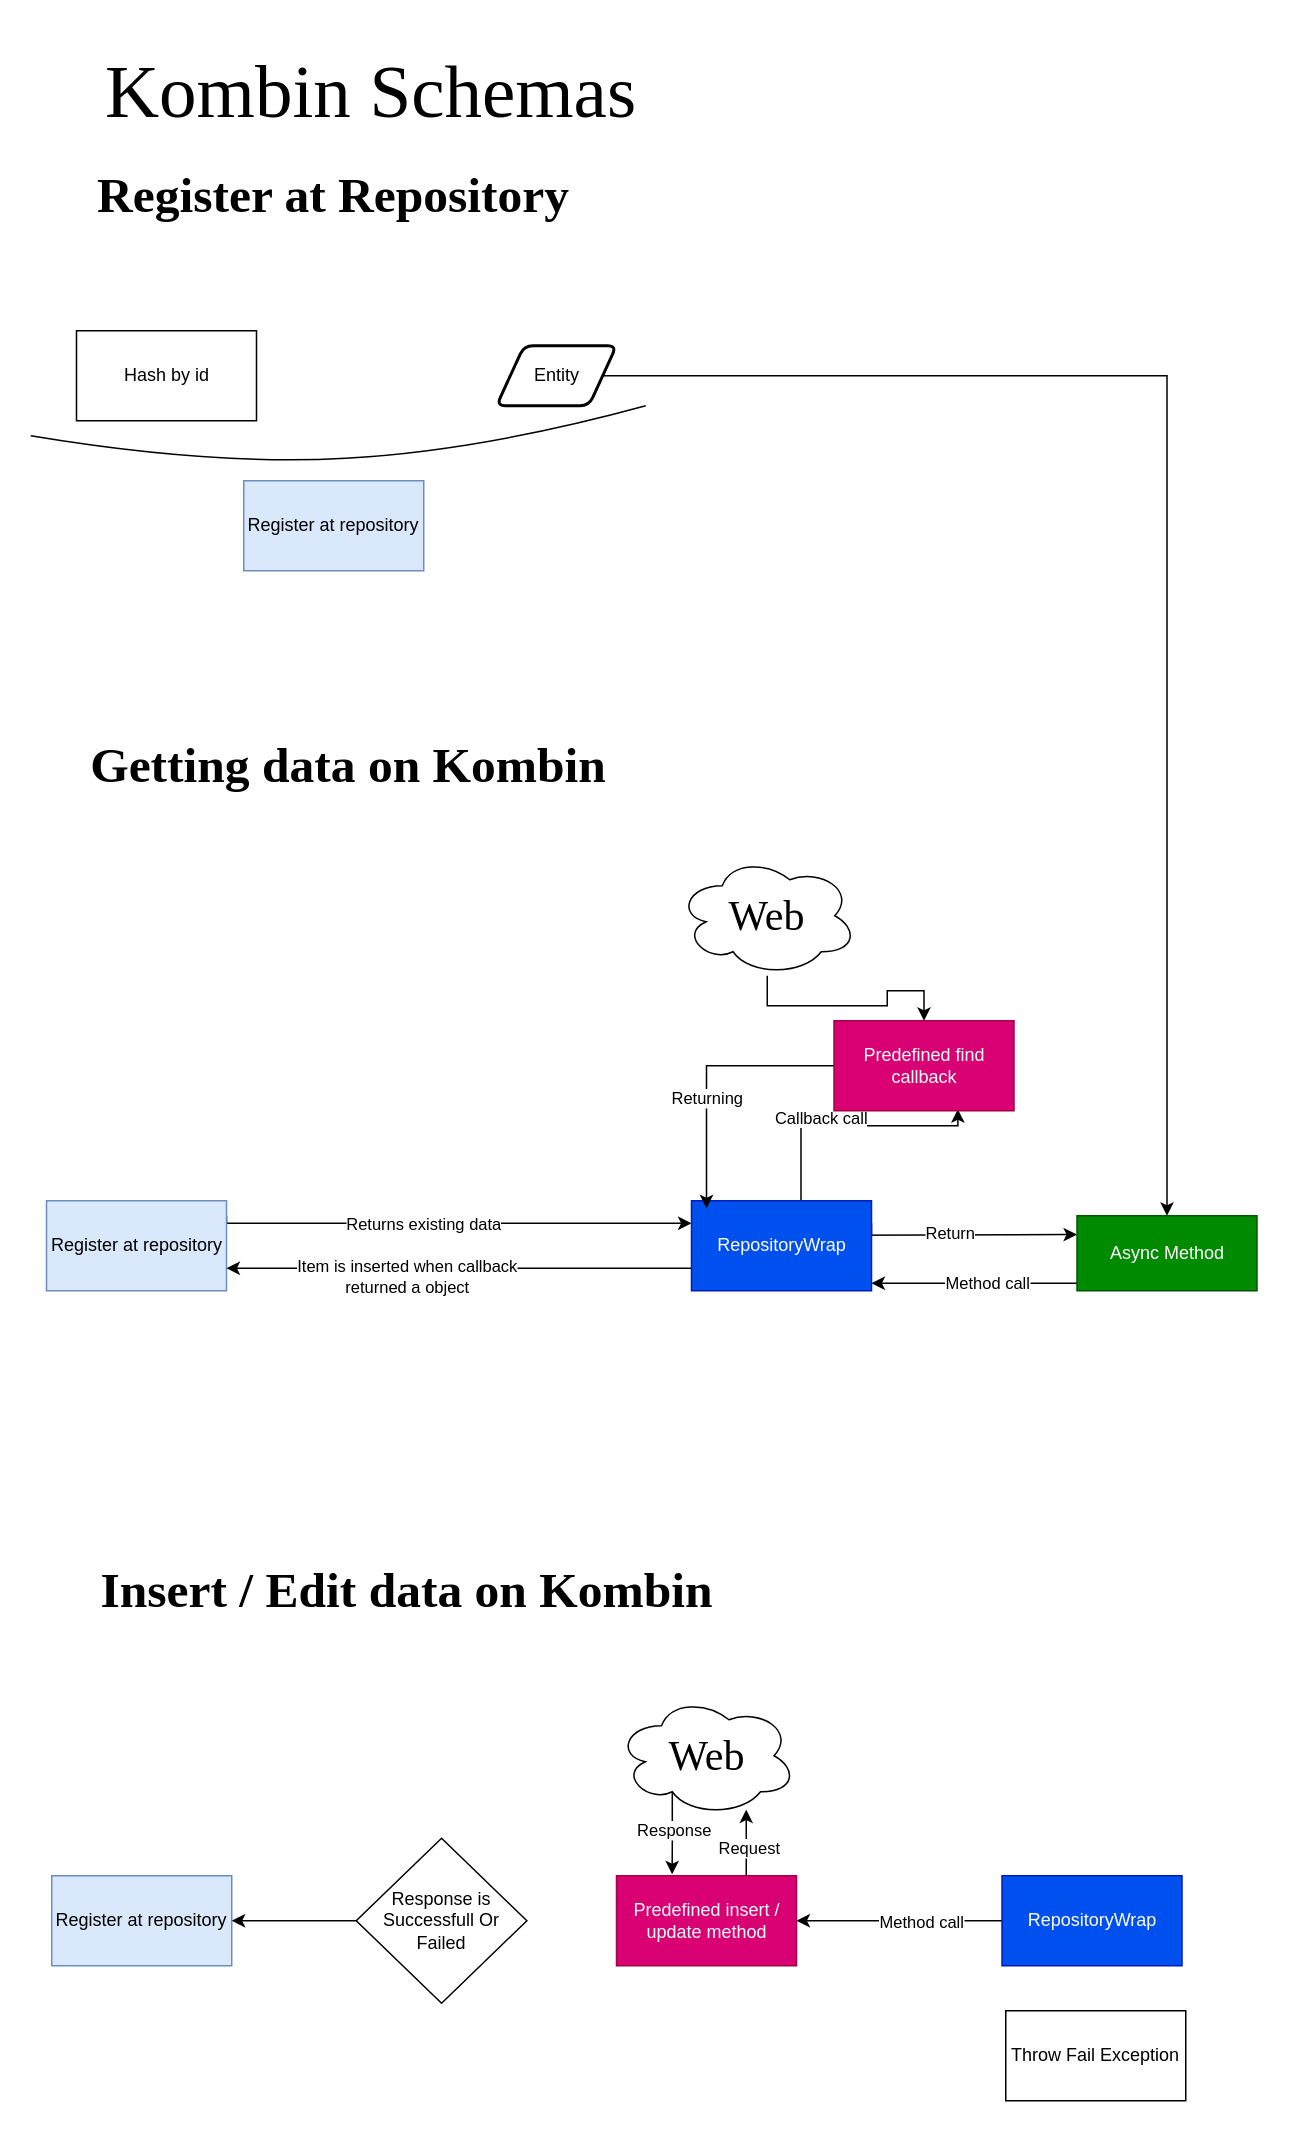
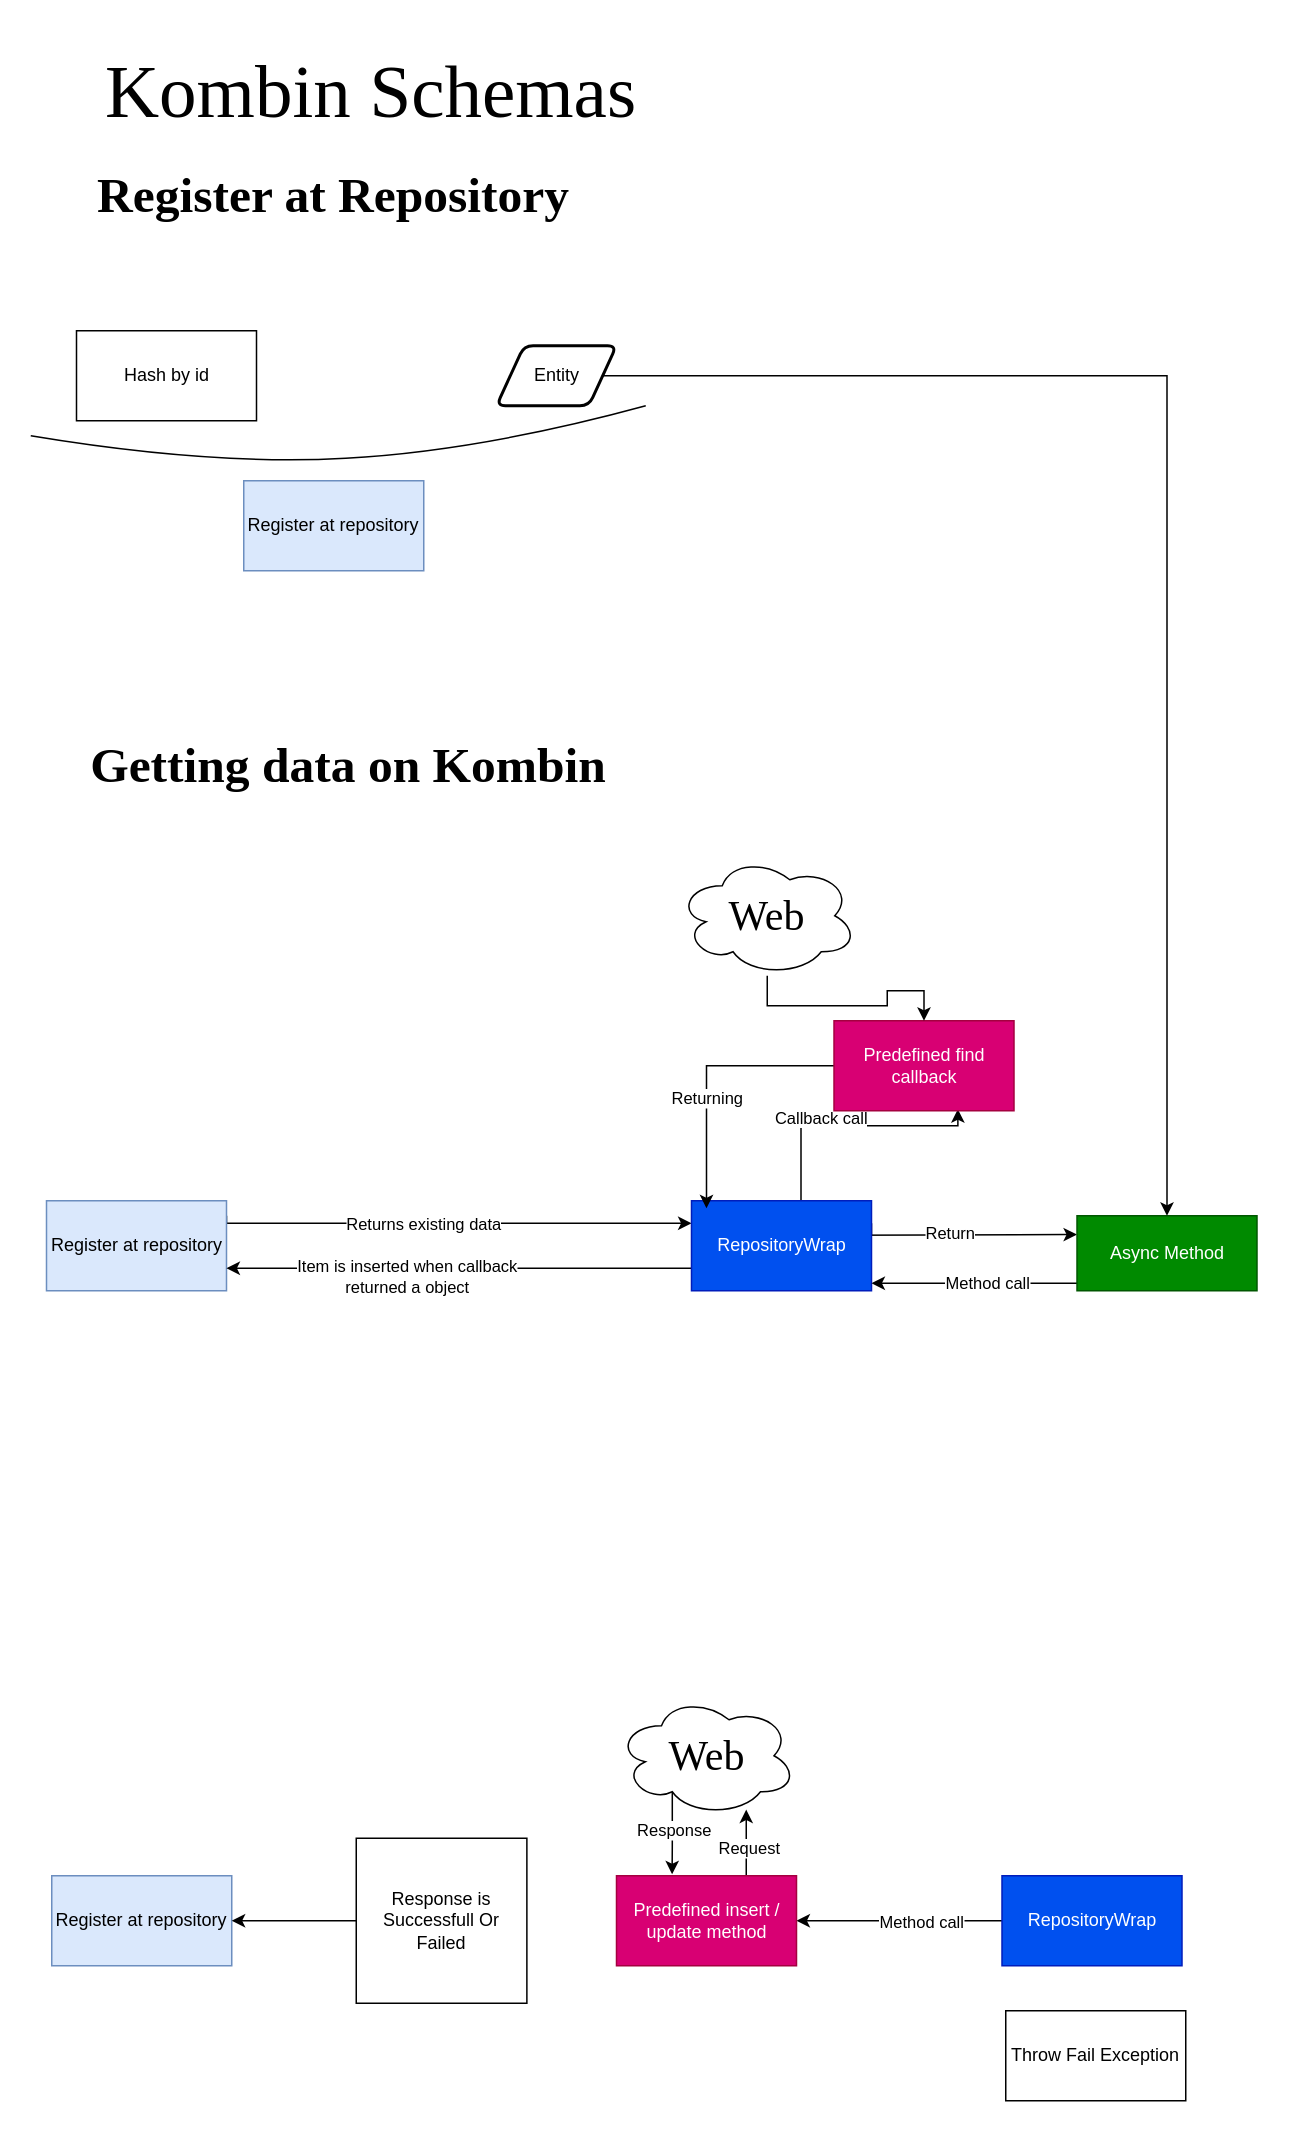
(407, 1591) -> none
(442, 1921) -> (442, 1921)
